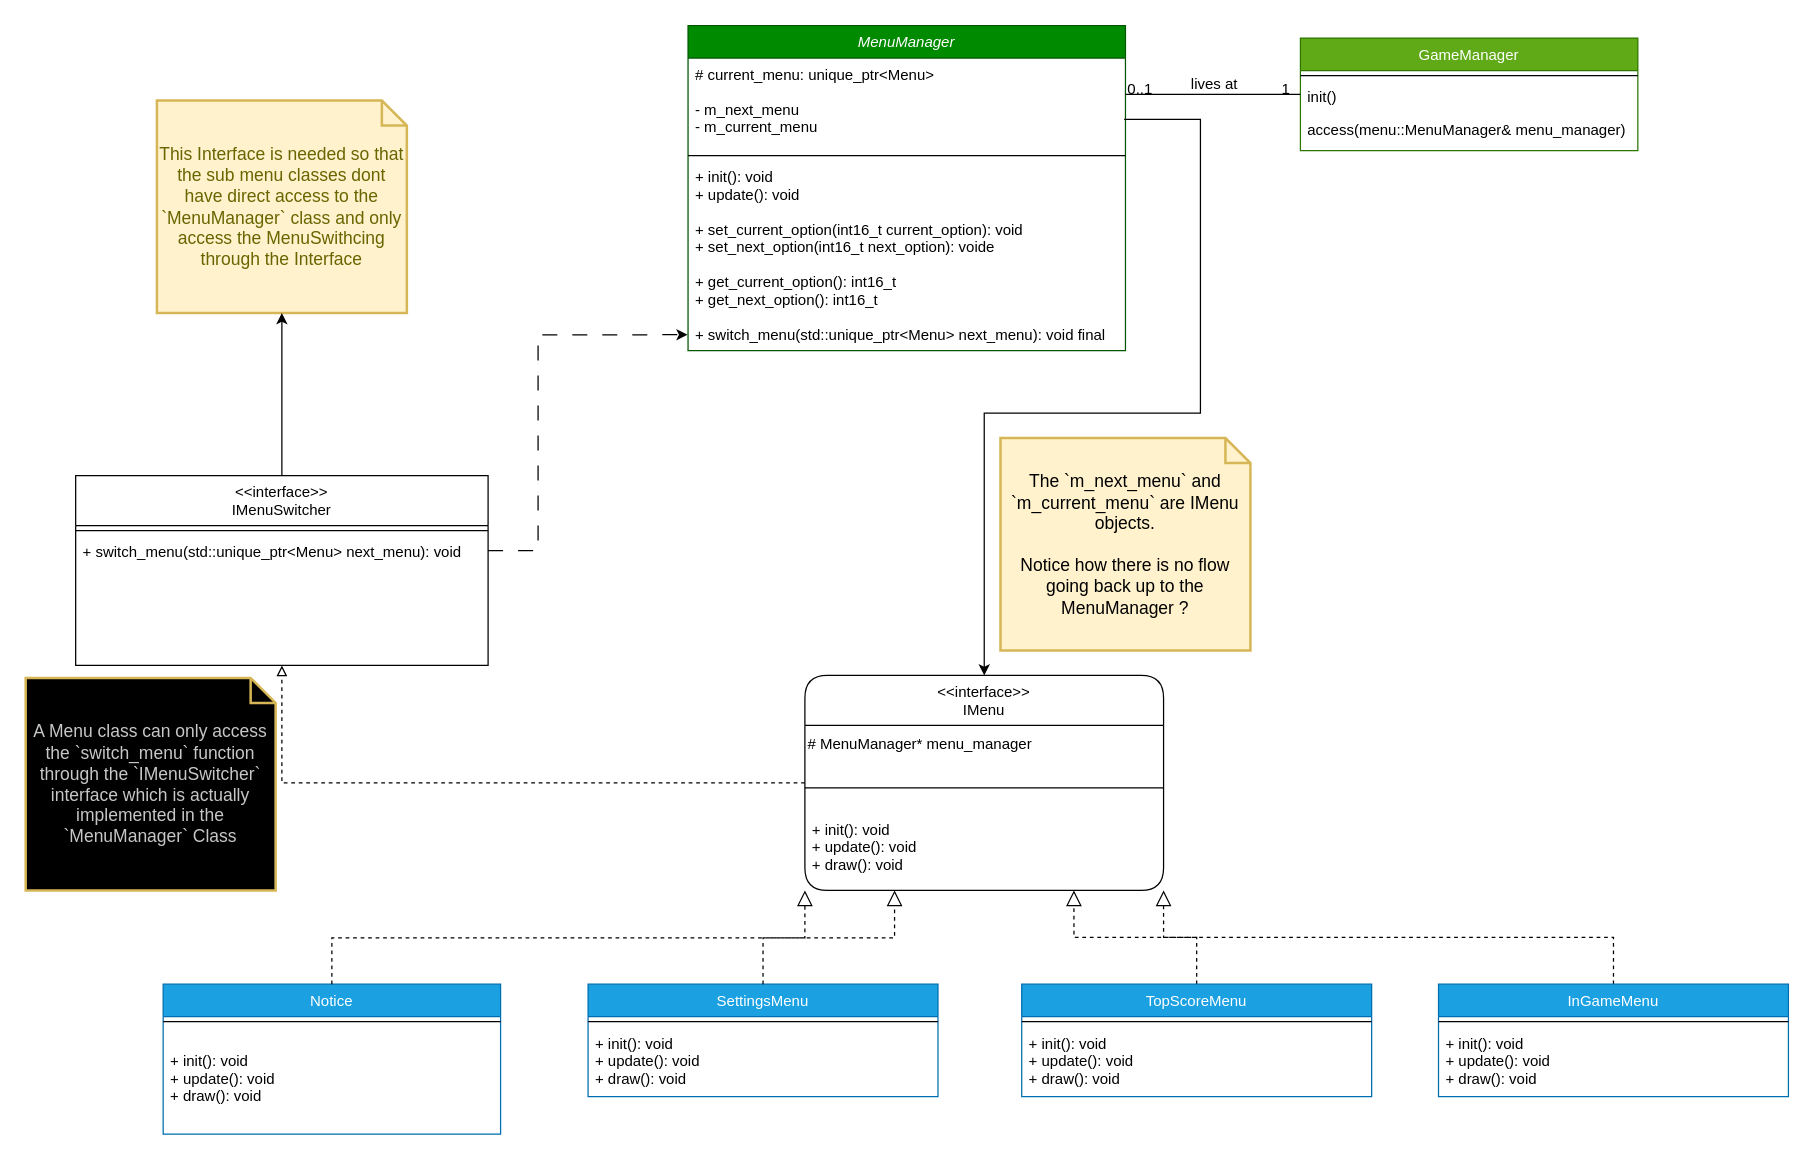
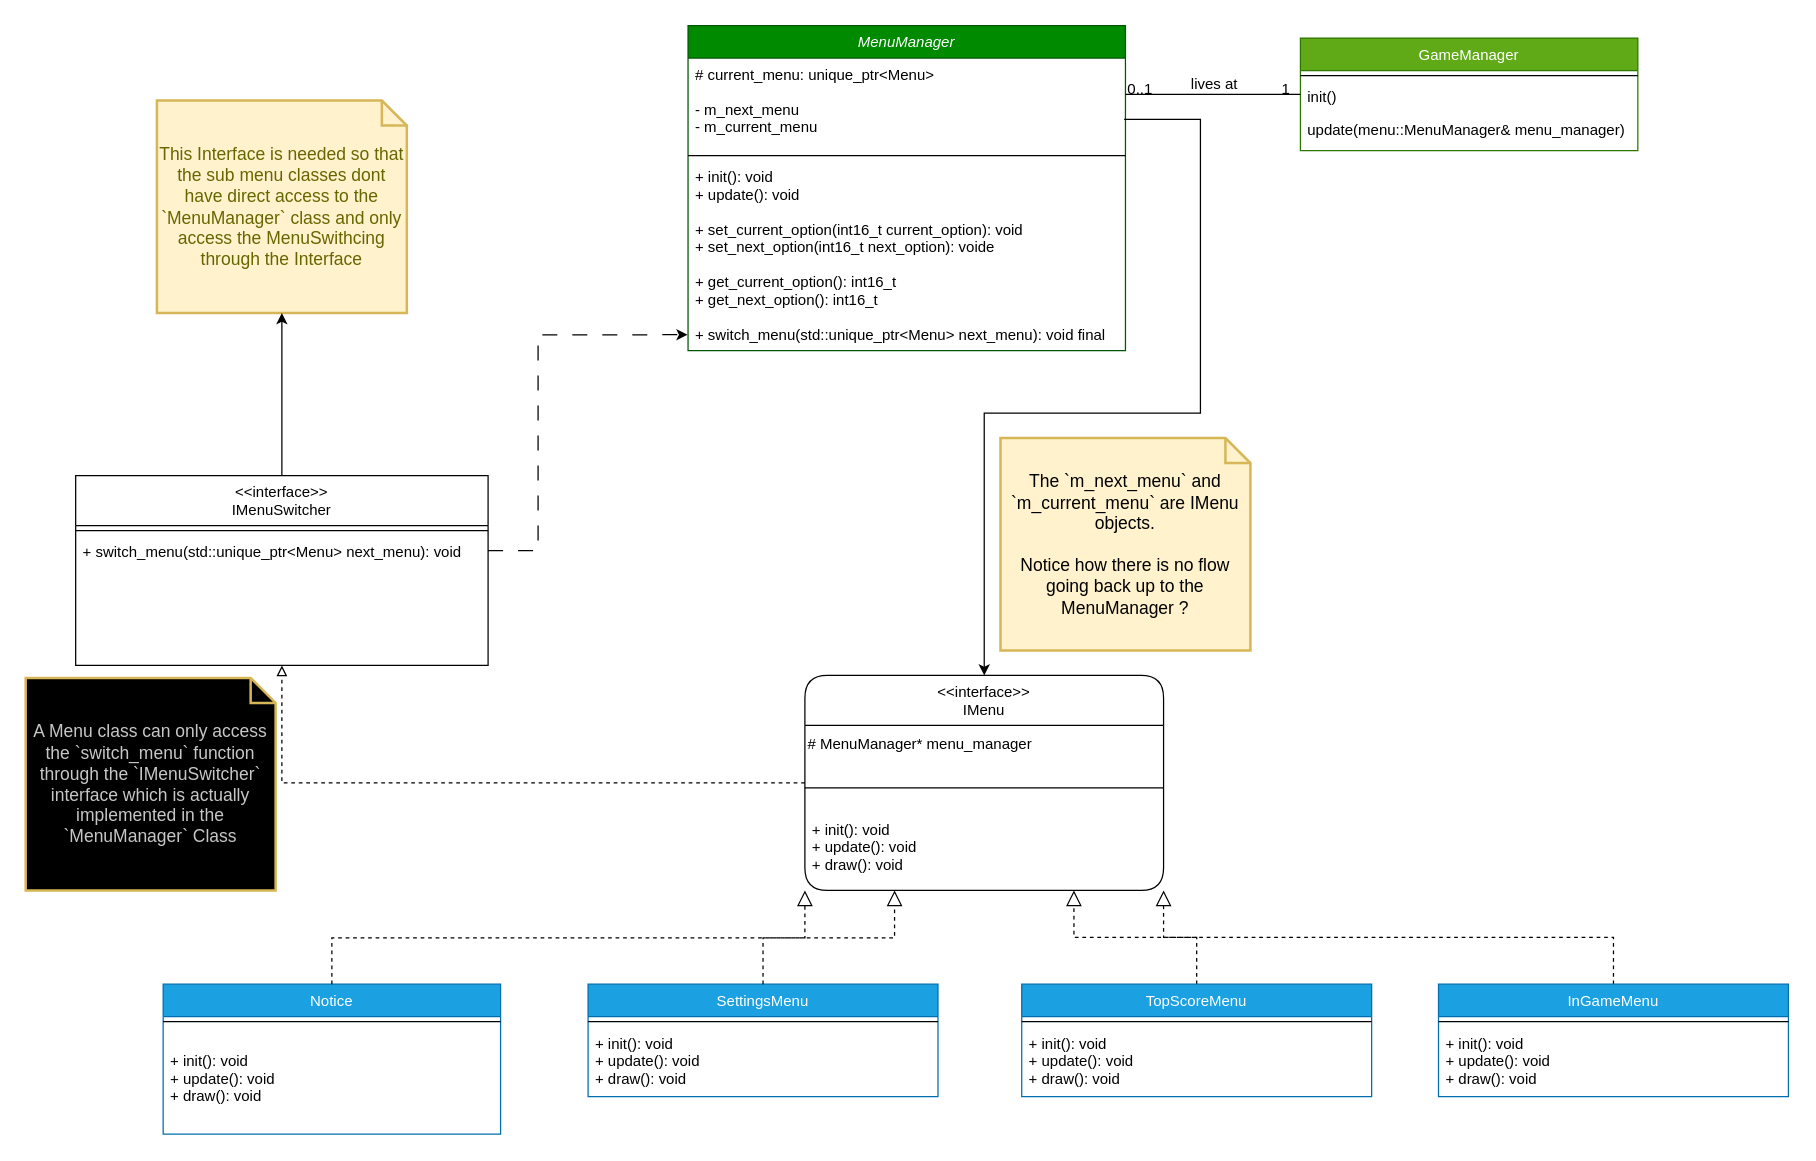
(1465, 130) -> (1465, 130)
